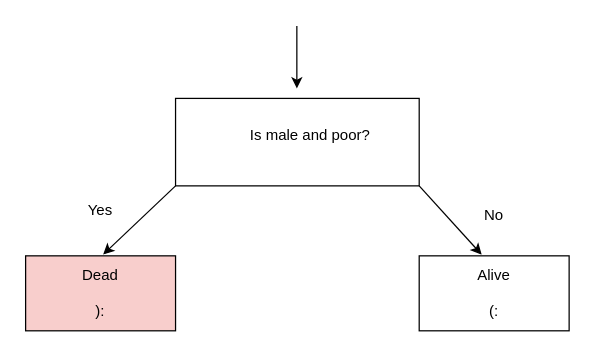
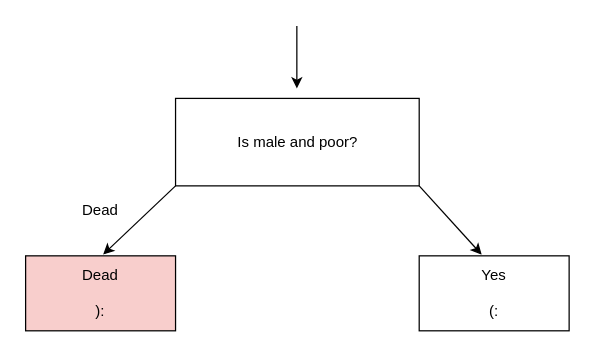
(310, 136) -> (298, 142)
(101, 211) -> (101, 211)
(494, 216) -> none
(494, 293) -> (494, 293)
